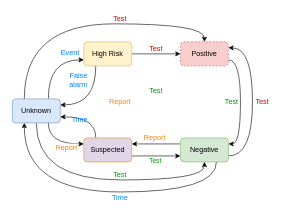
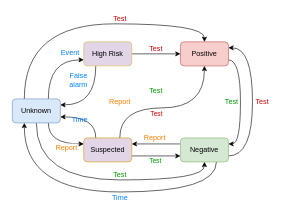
(108, 54) -> (108, 54)
(204, 54) -> (204, 54)
none -> (131, 115)
